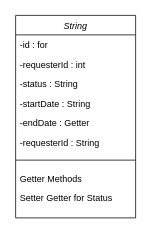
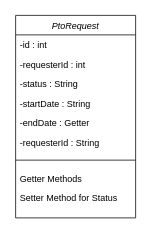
(75, 26) -> (75, 26)
(38, 45) -> (36, 45)
(76, 198) -> (76, 198)
